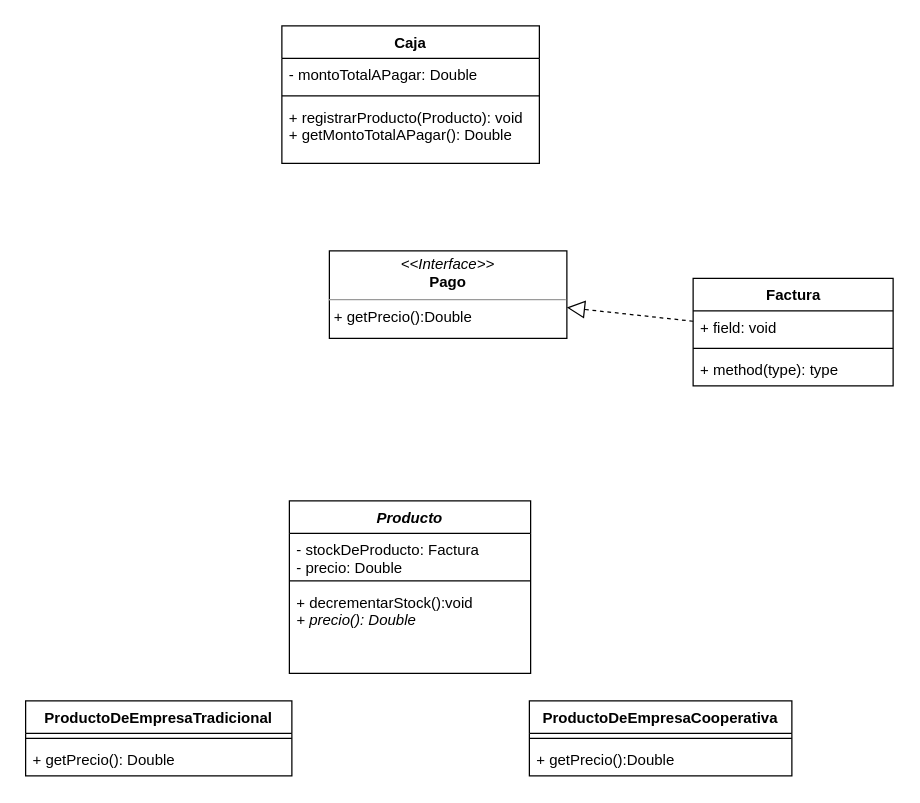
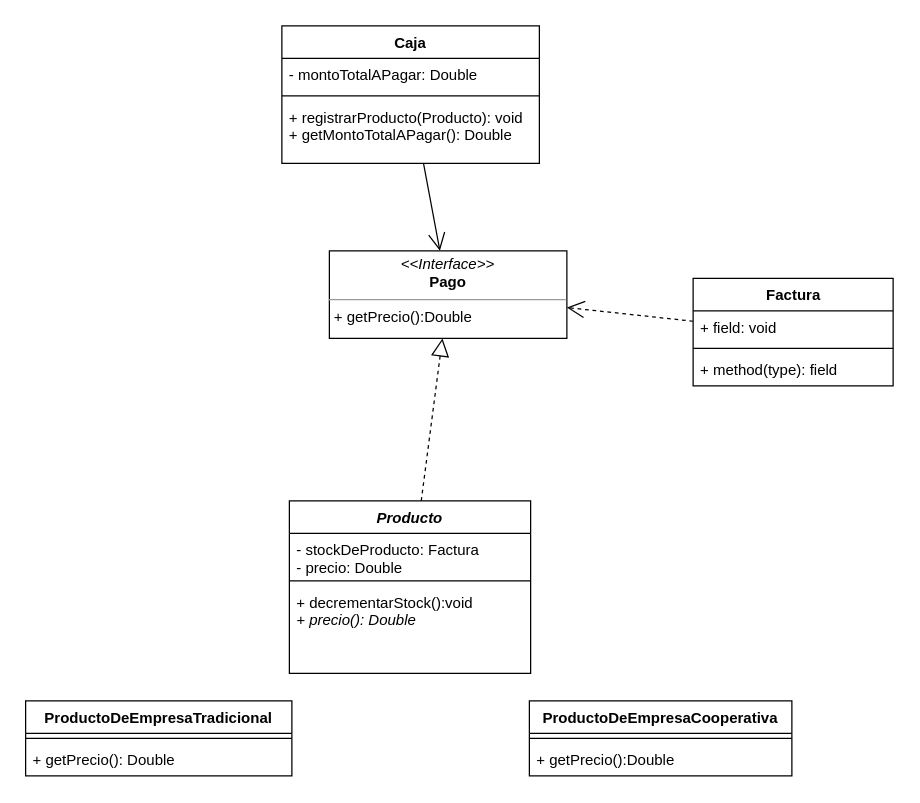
none -> (432, 206)
(585, 309) -> (578, 308)
(778, 370) -> (778, 370)
none -> (431, 428)
